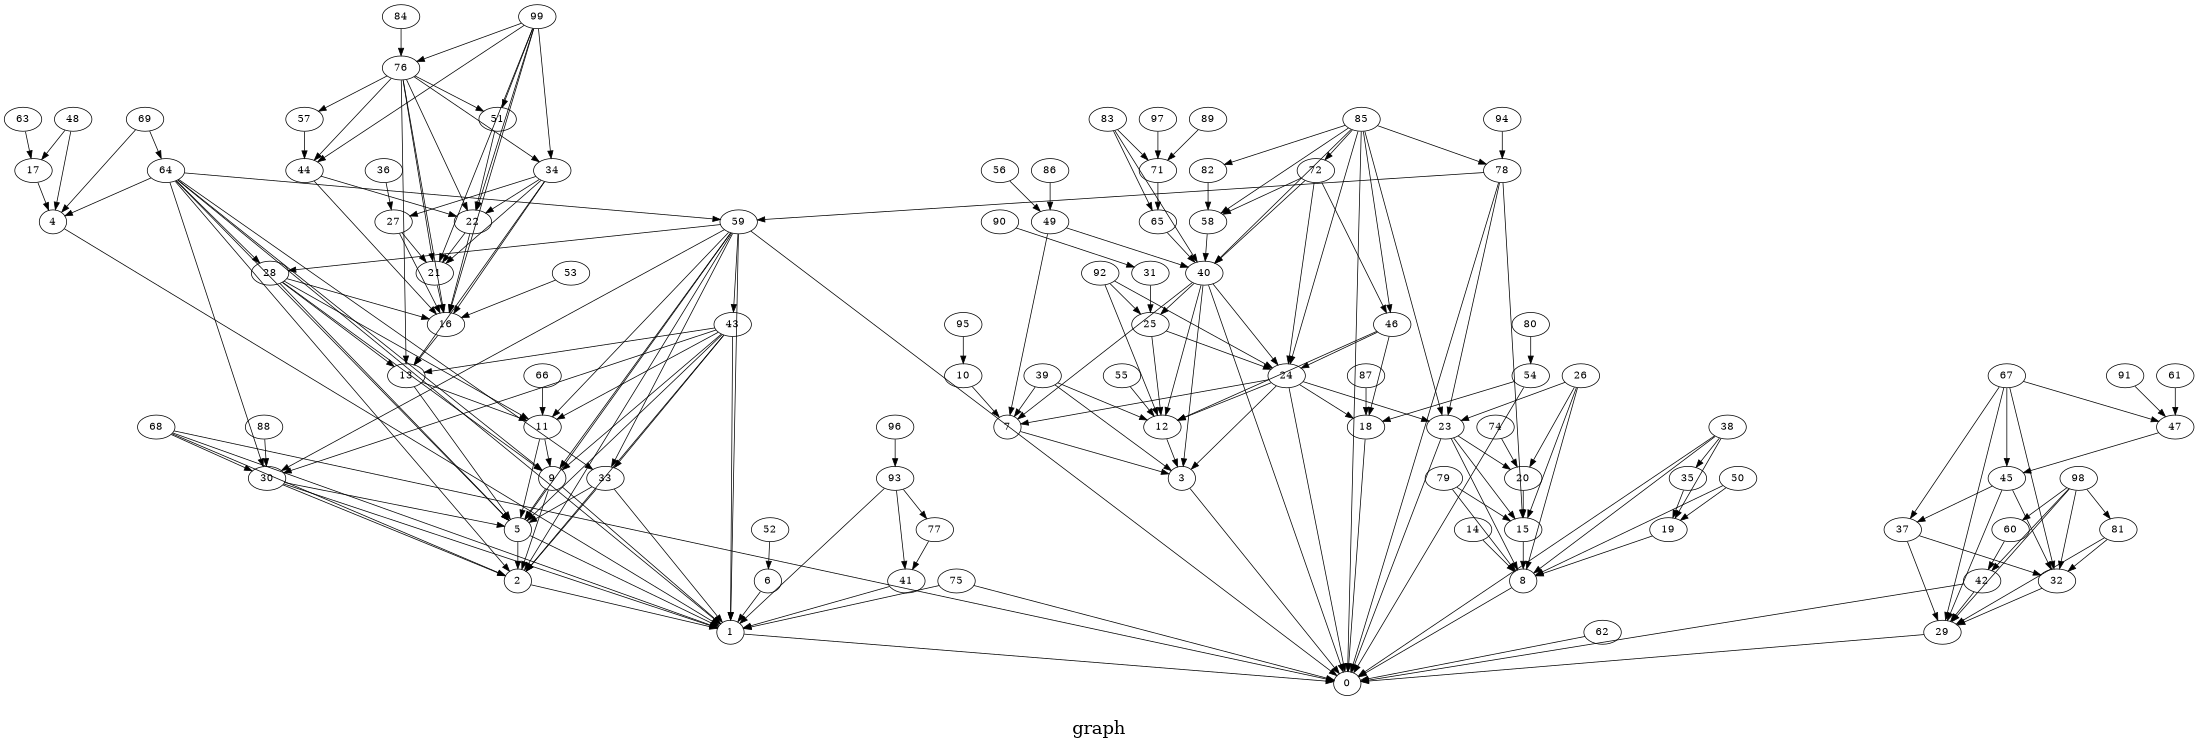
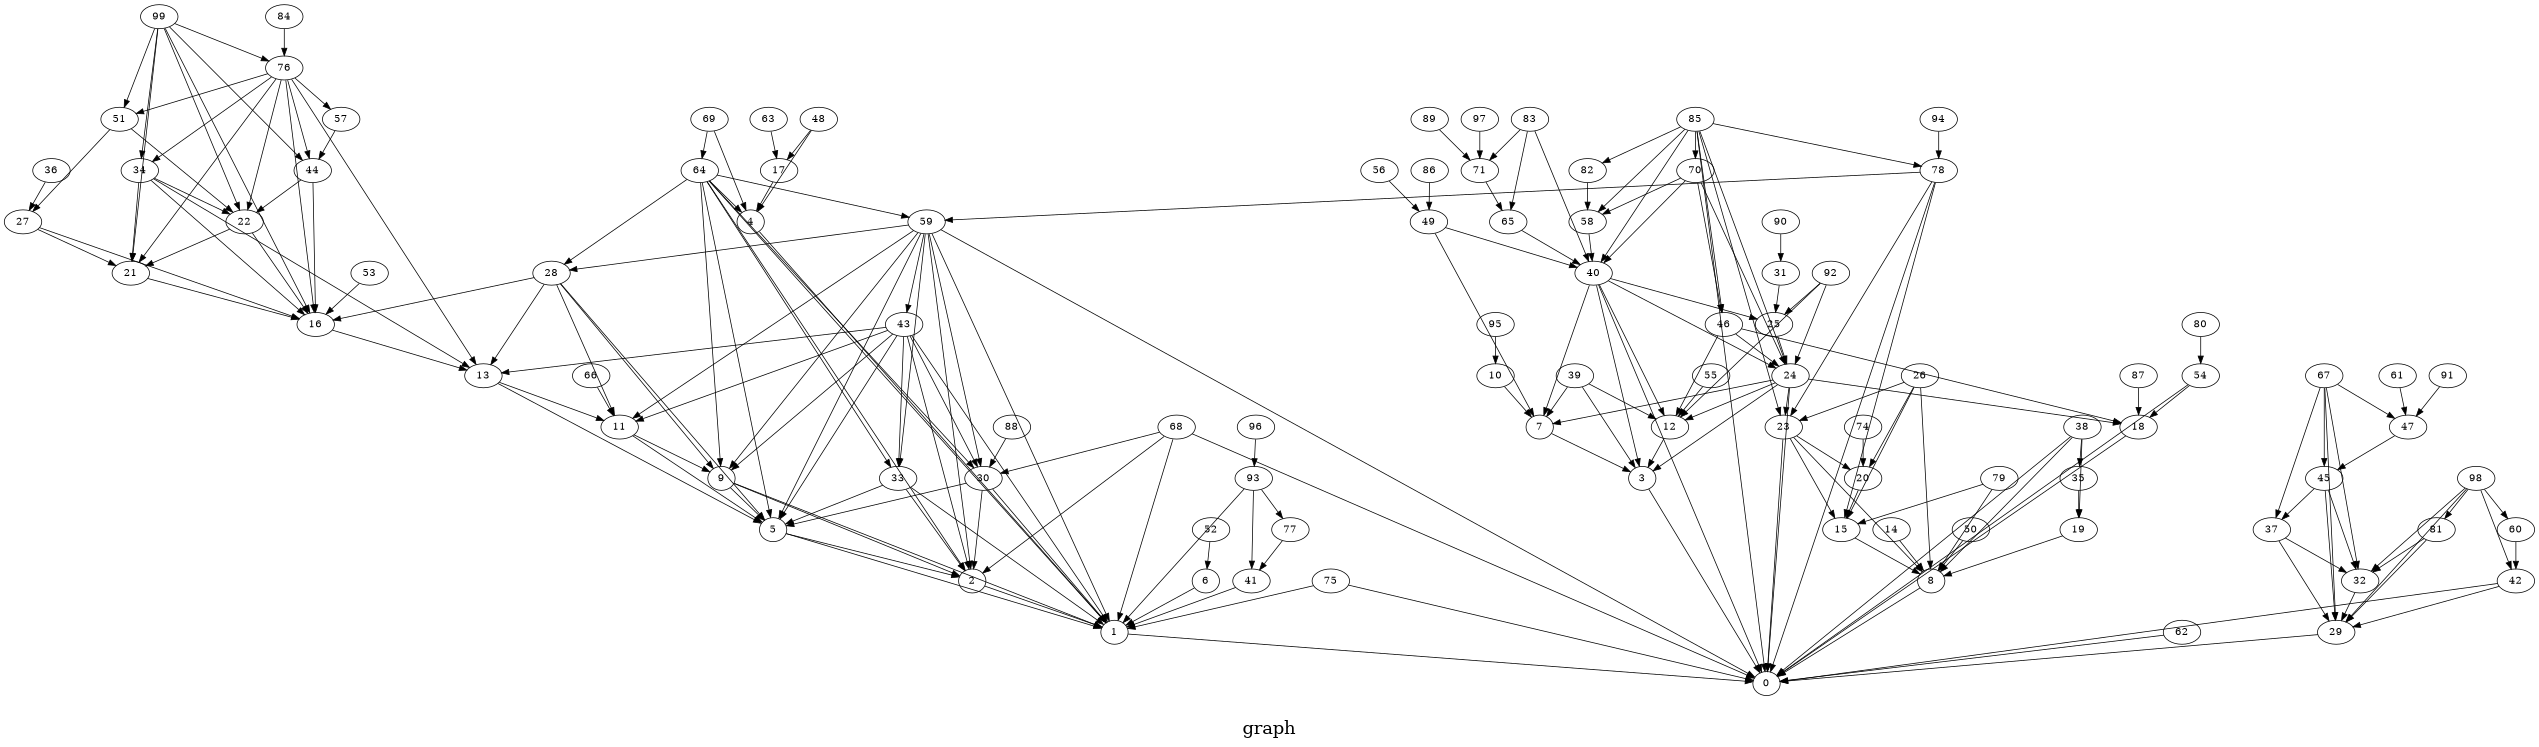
(1316, 171) -> (1695, 171)
(491, 190) -> (74, 168)
(1156, 372) -> none
(1706, 502) -> none
